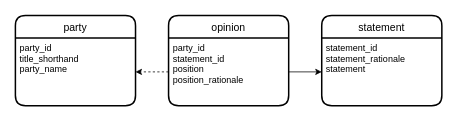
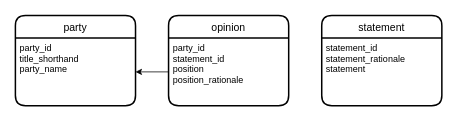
(153, 72) -> (153, 72)
(315, 72) -> none
